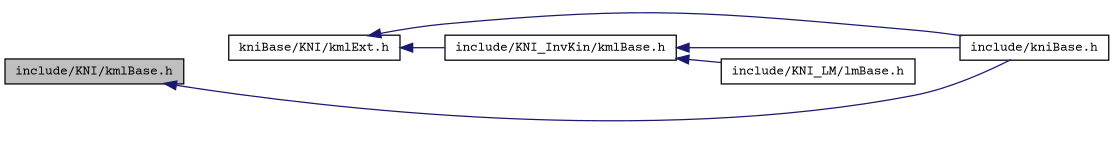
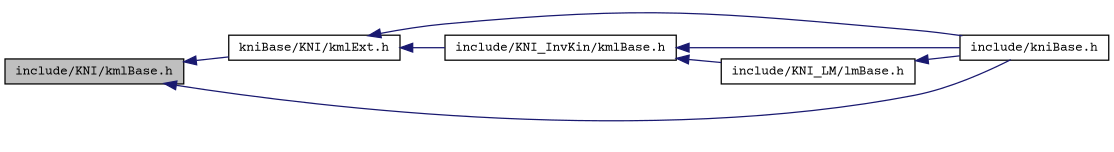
none -> (944, 58)
none -> (213, 59)
